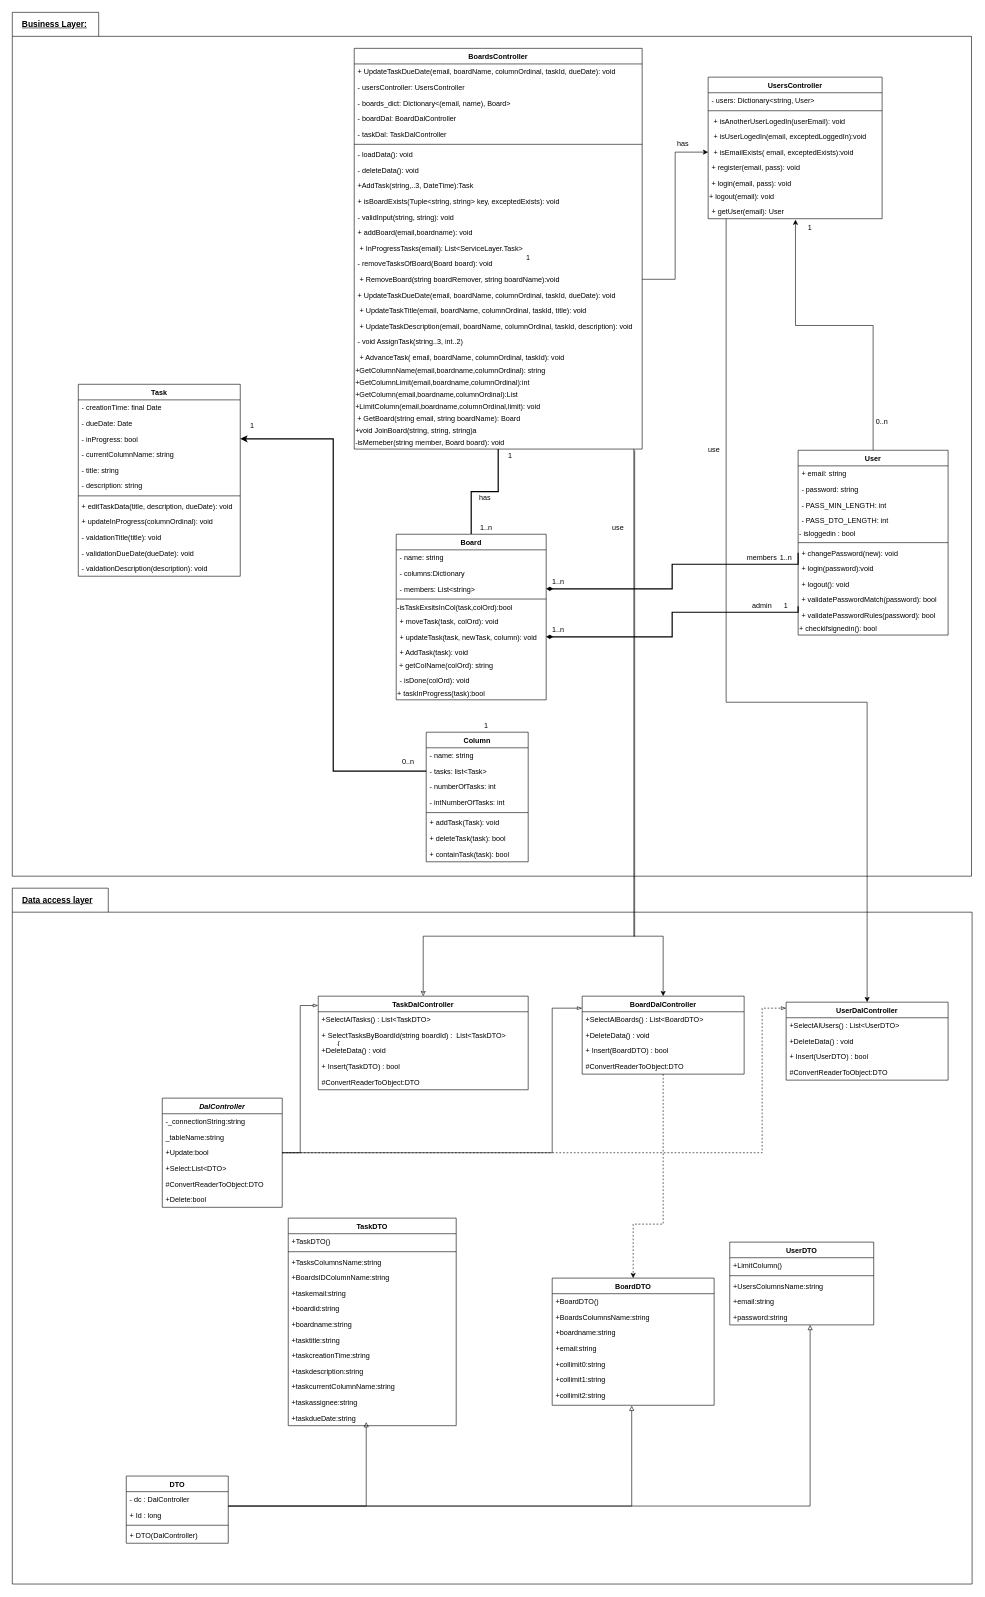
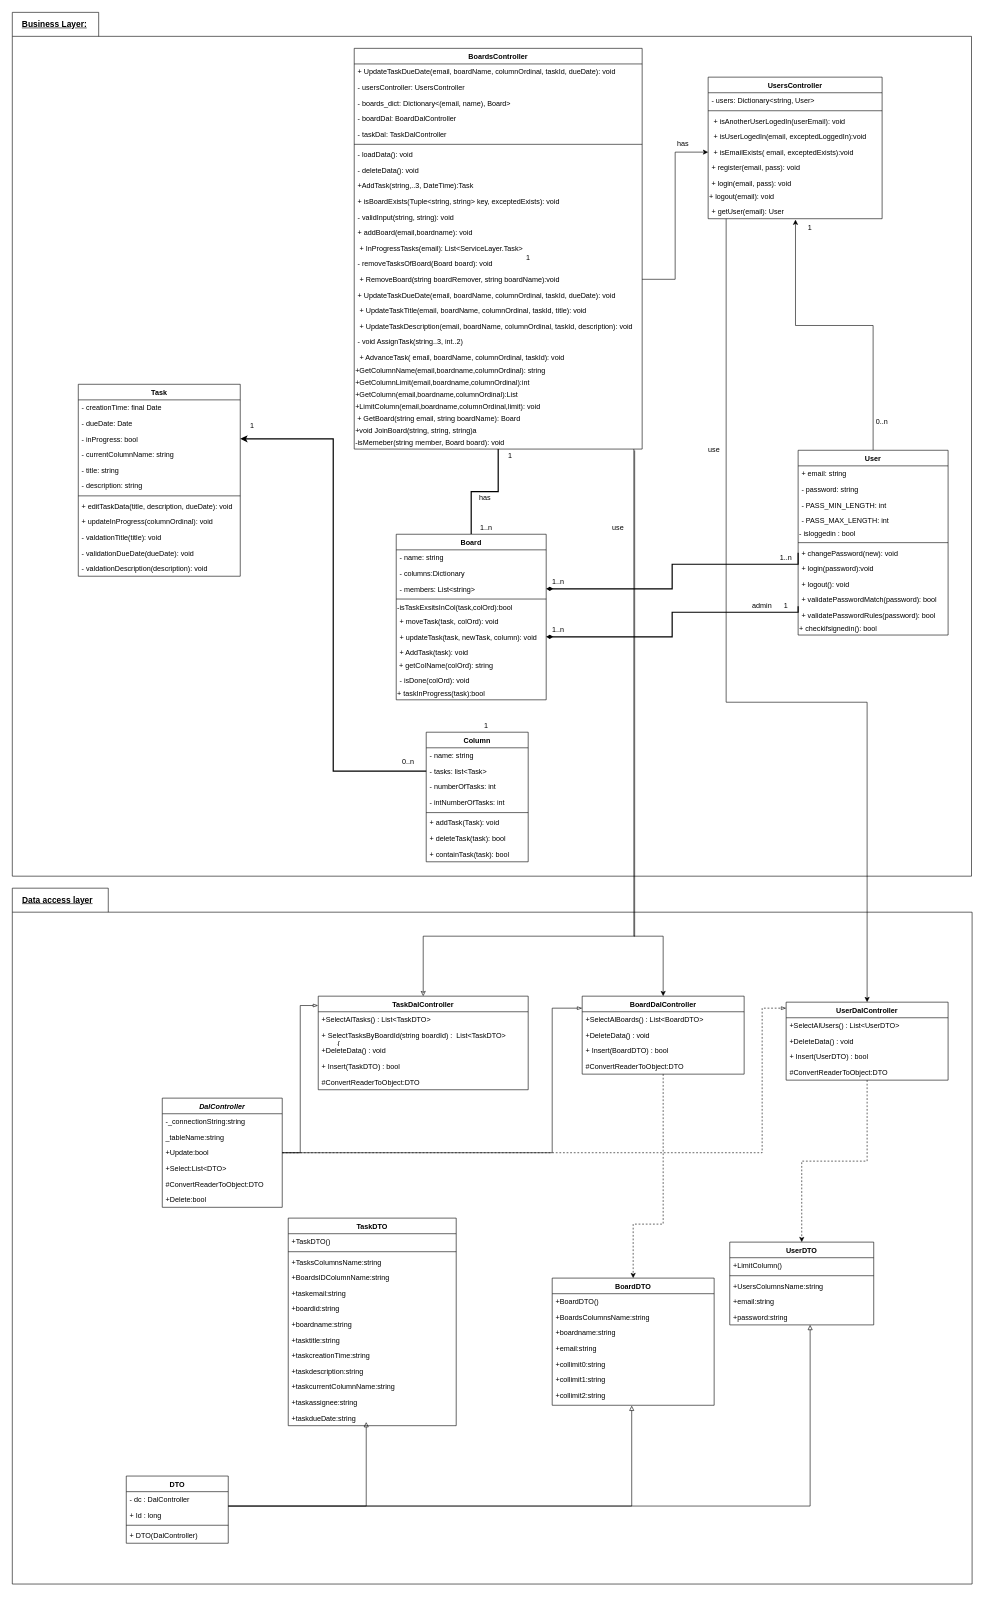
(842, 521) -> (842, 521)
(762, 558) -> none
none -> (802, 1236)
